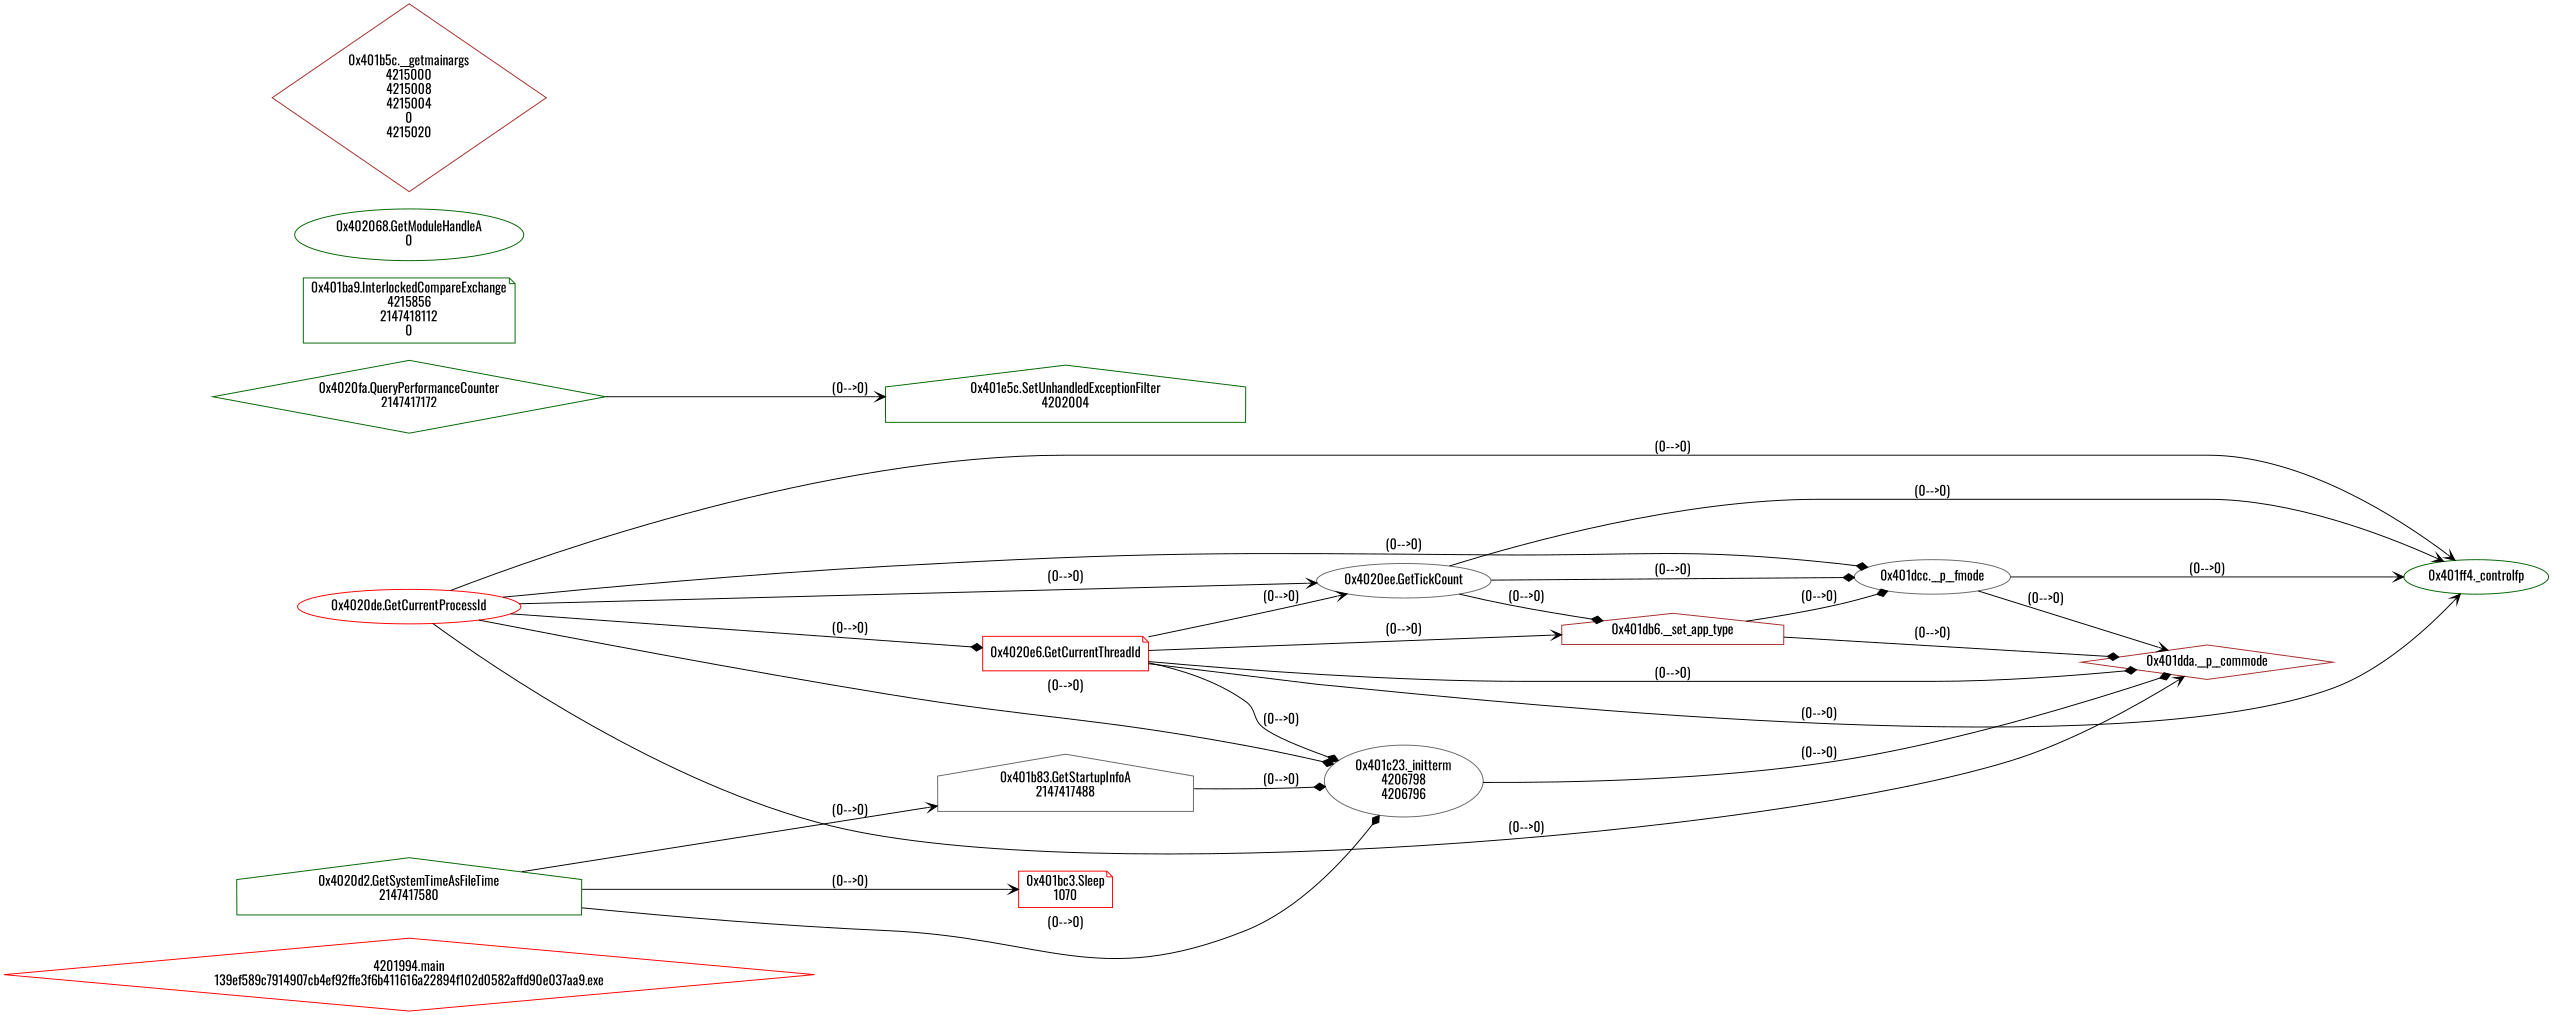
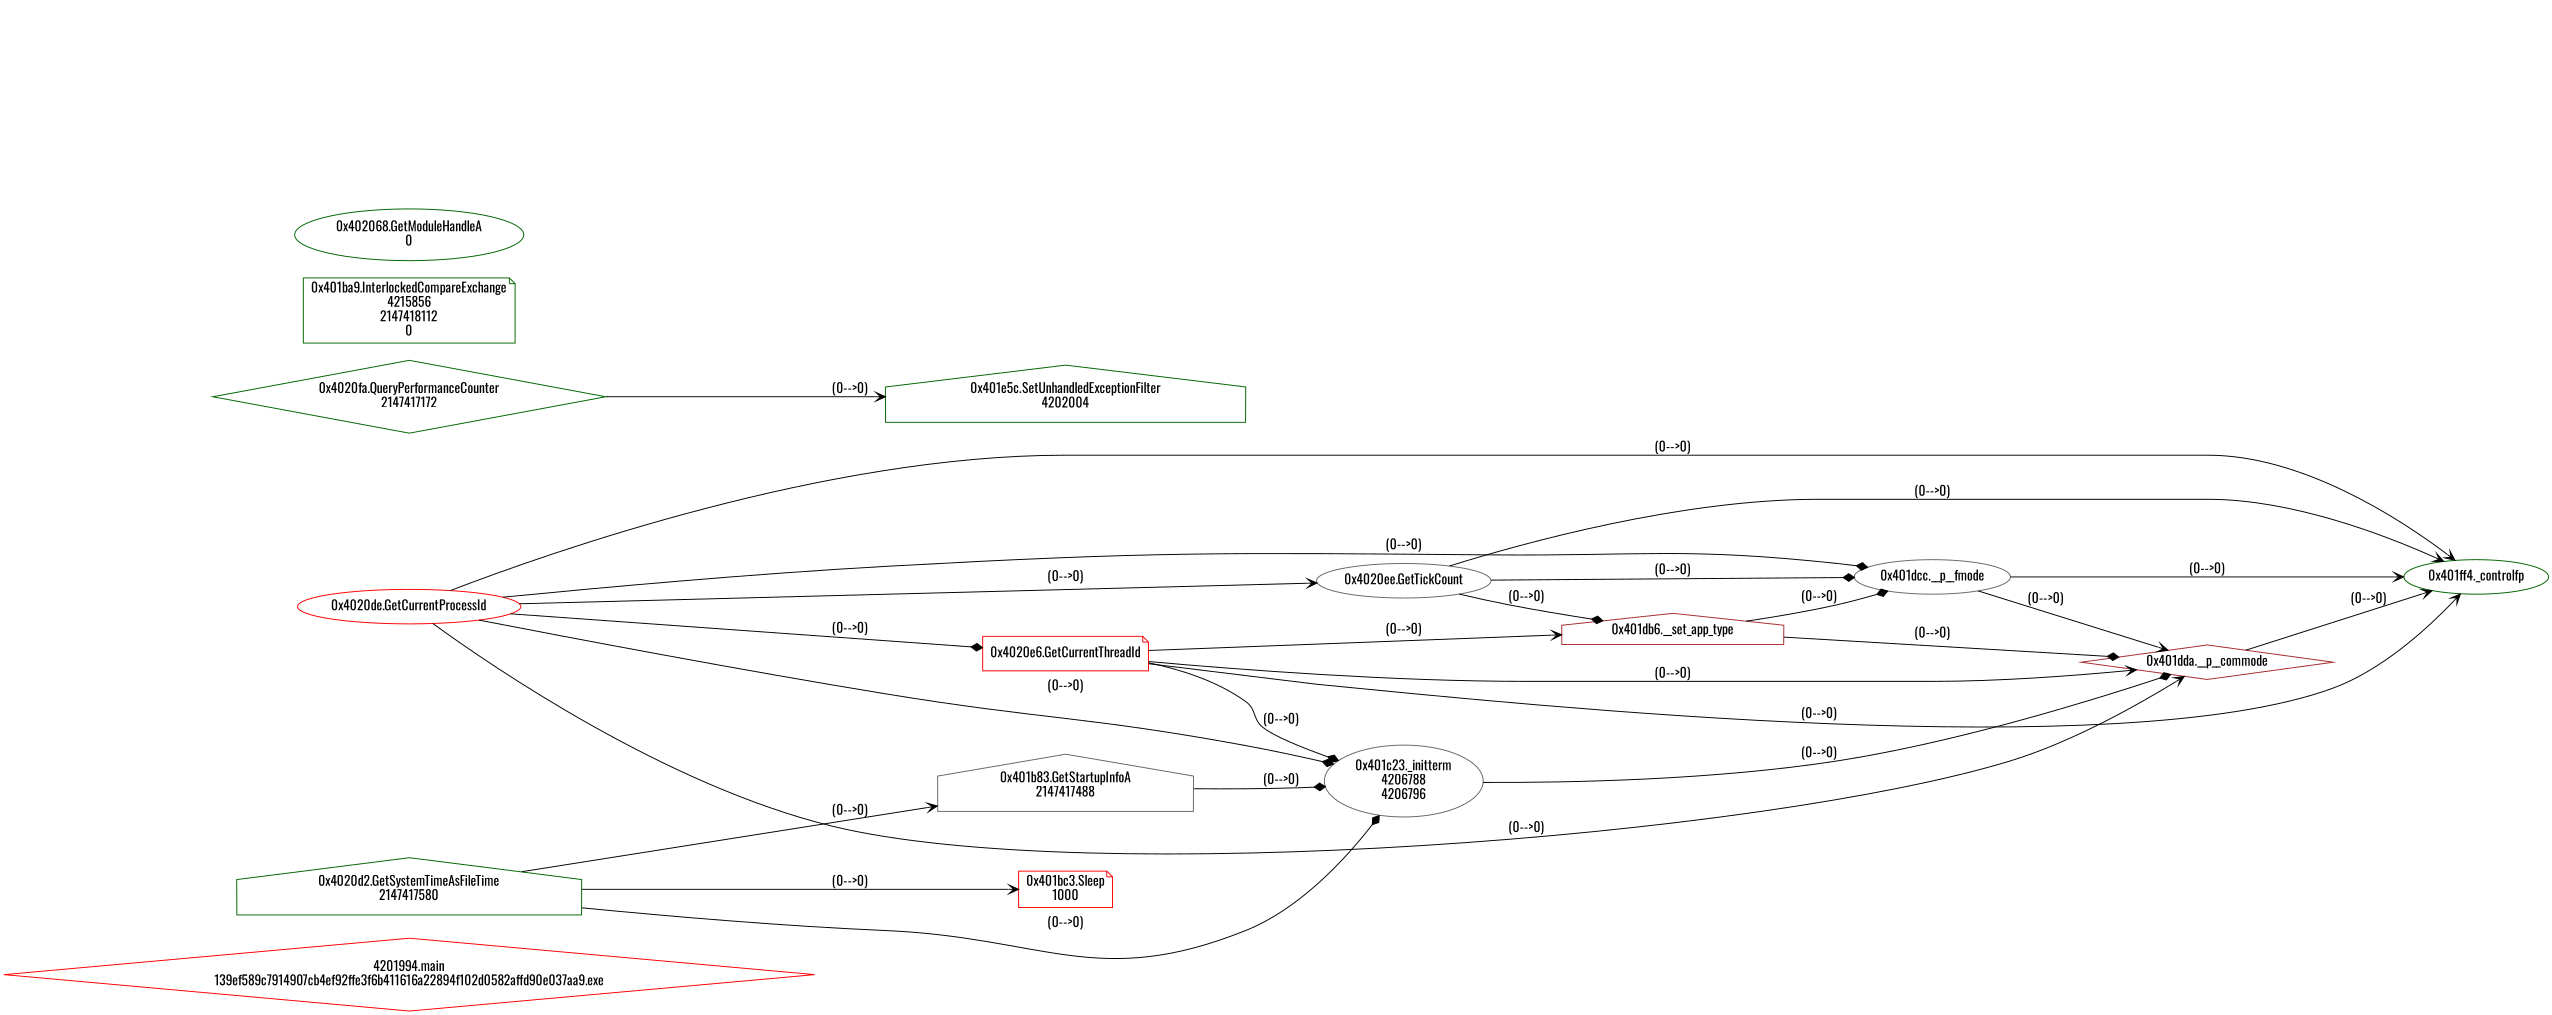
(409, 98) -> none
(1243, 617) -> none
none -> (2334, 622)
(1638, 681) -> (1638, 681)
(1404, 781) -> (1404, 781)
(1066, 889) -> (1066, 889)
